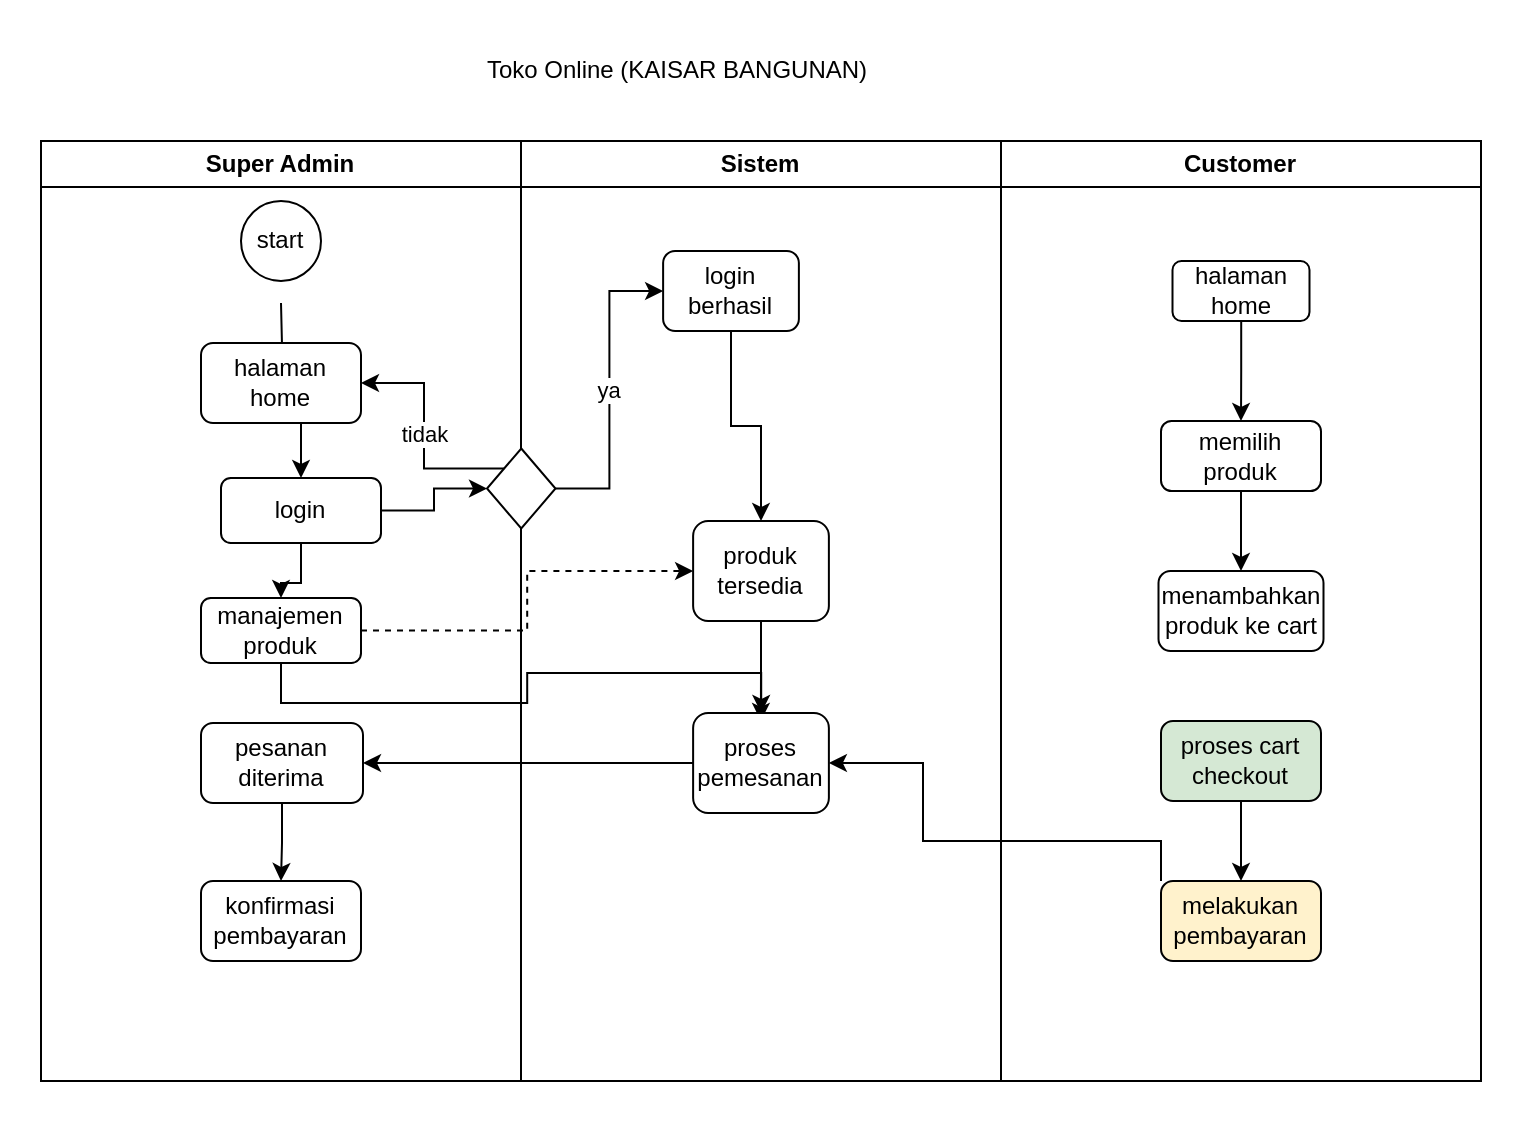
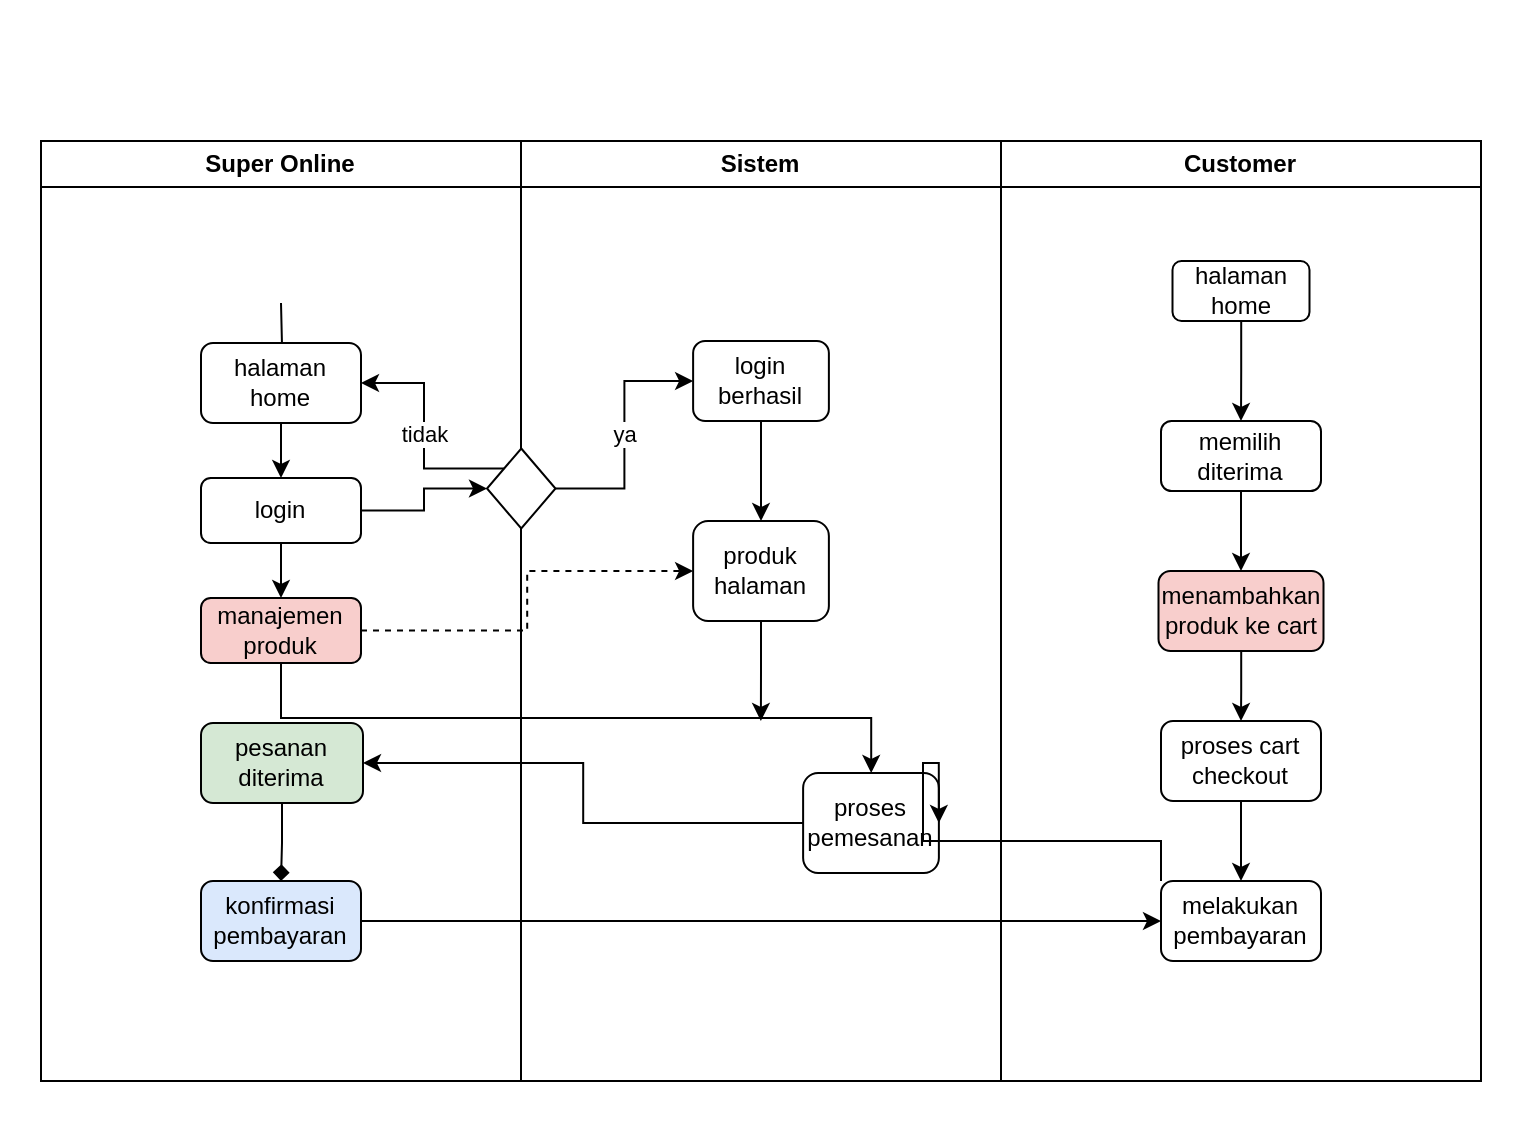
(678, 71) -> none
(281, 165) -> (281, 165)
(281, 241) -> none
(731, 291) -> (761, 381)
(1241, 457) -> (1241, 457)
(301, 511) -> (281, 511)
(761, 571) -> (761, 571)
(1241, 611) -> (1241, 611)
(281, 631) -> (281, 631)
none -> (1241, 679)
(1241, 761) -> (1241, 761)
(282, 763) -> (282, 763)
(761, 763) -> (871, 823)
(281, 865) -> (281, 864)
(281, 921) -> (281, 921)
none -> (761, 921)
(1241, 921) -> (1241, 921)
